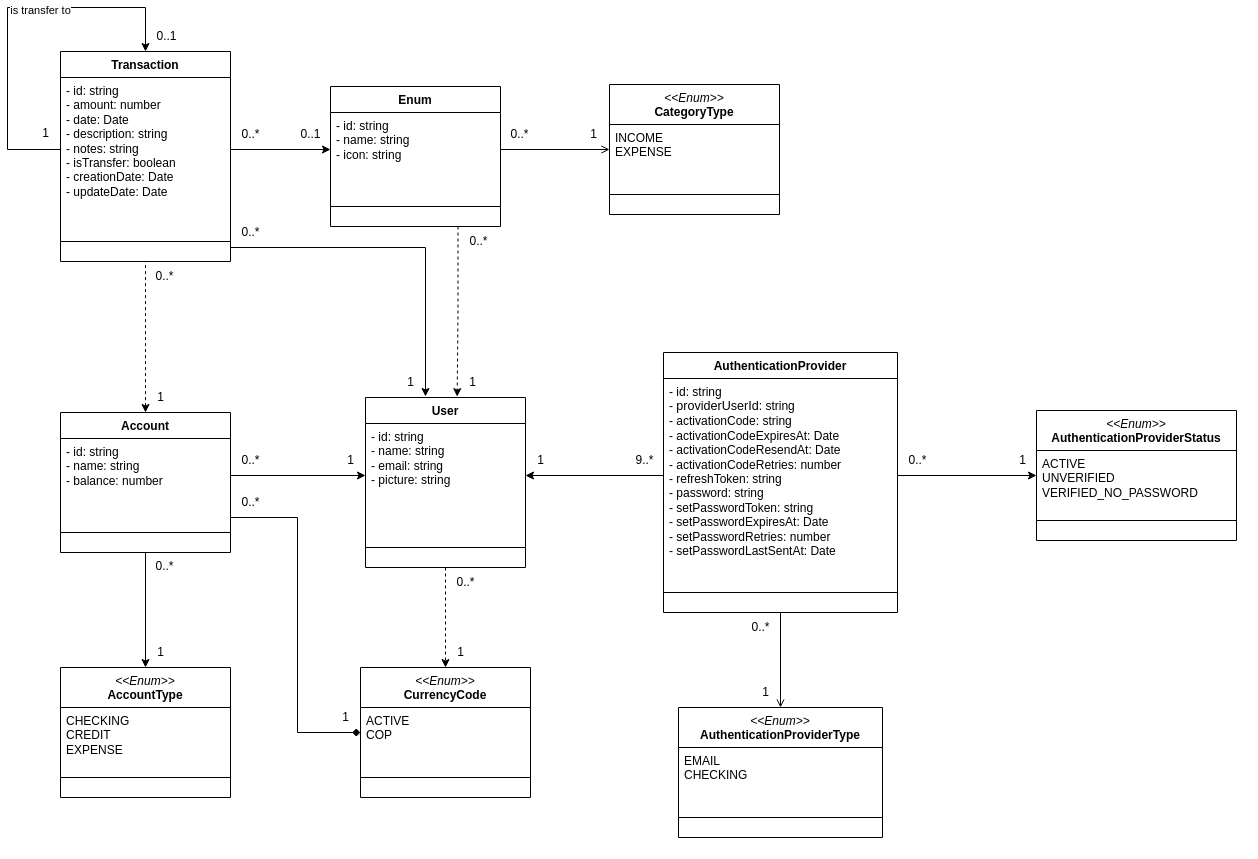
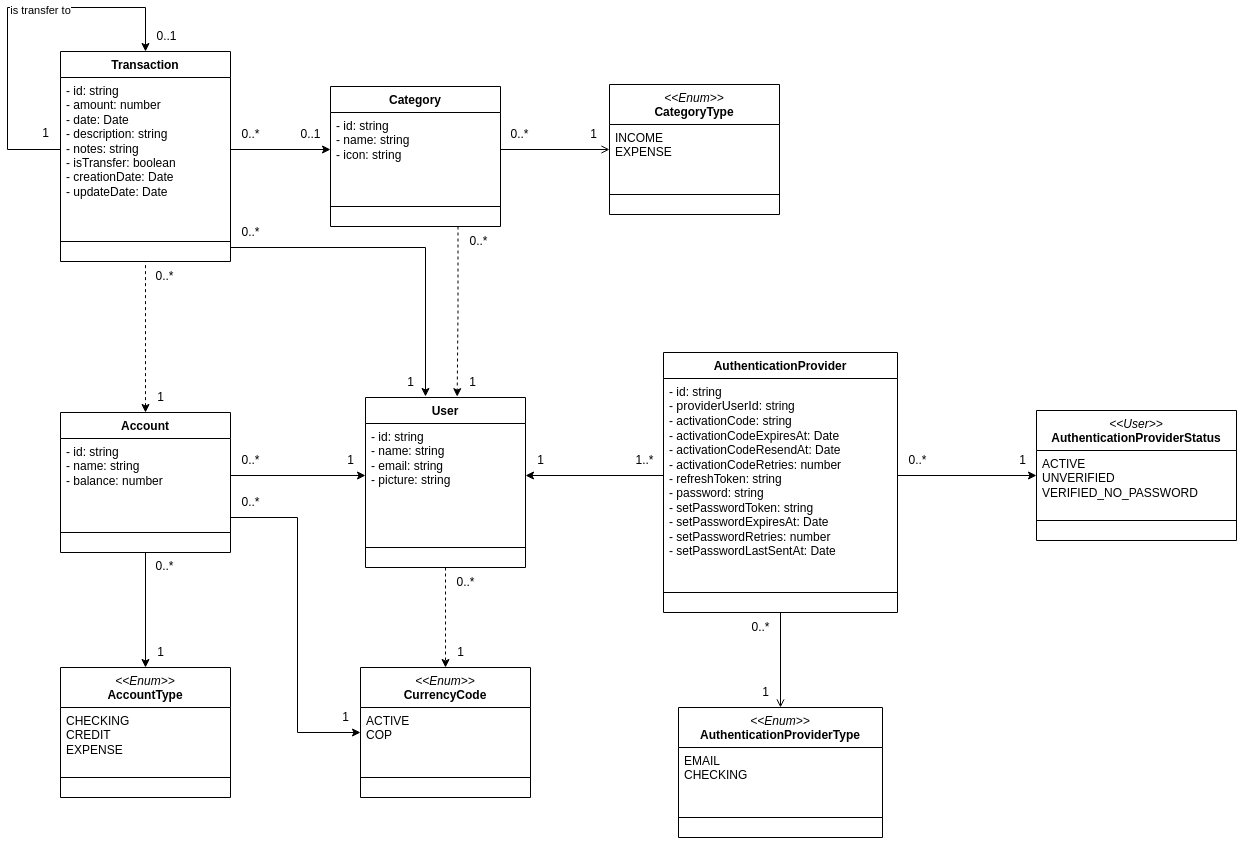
(416, 101) -> (416, 101)
(1137, 432) -> (1137, 432)
(645, 461) -> (645, 461)
(352, 733) -> (352, 733)
